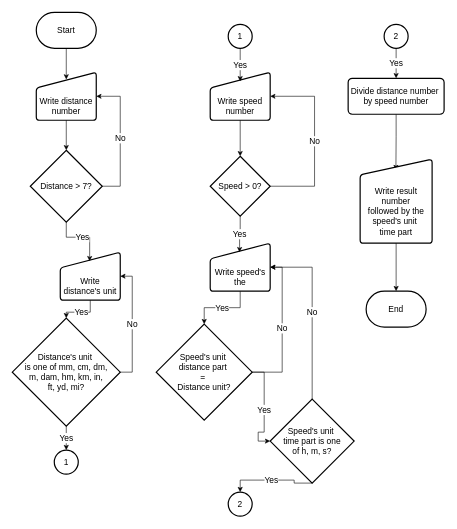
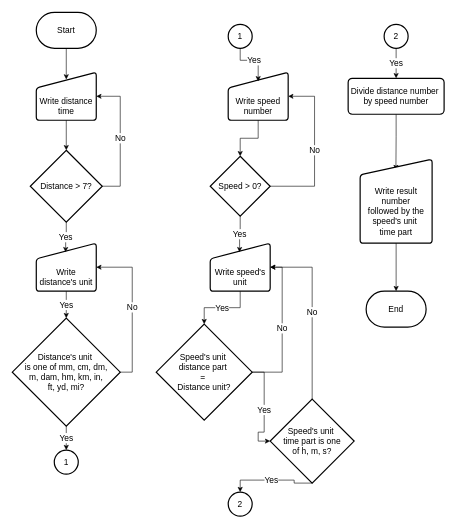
(66, 96) -> (66, 96)
(240, 96) -> (258, 96)
(240, 267) -> (240, 267)
(90, 276) -> (66, 267)
